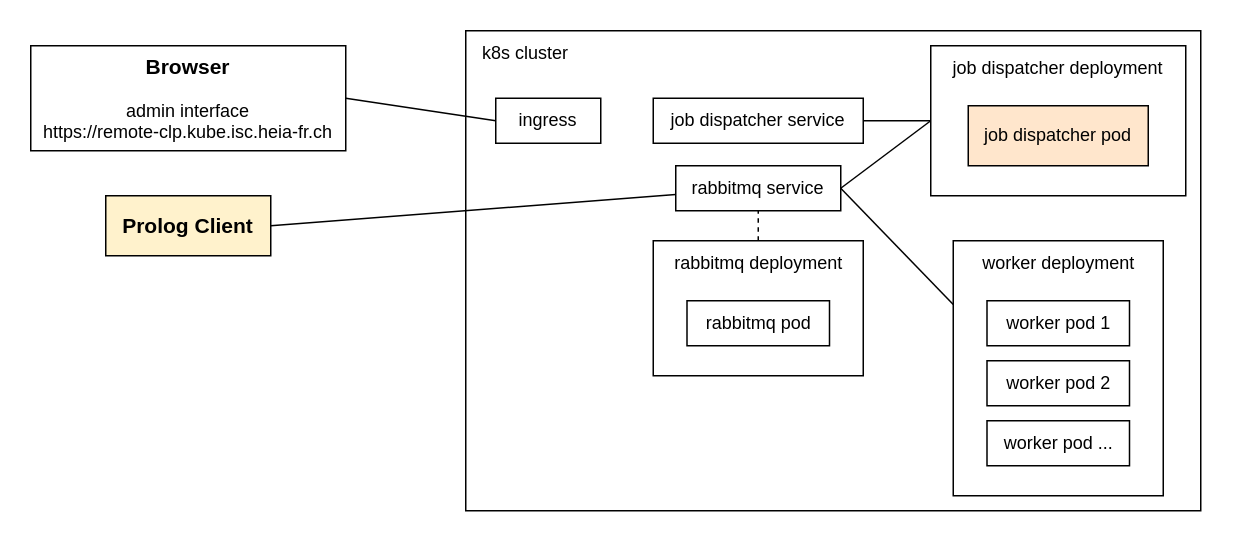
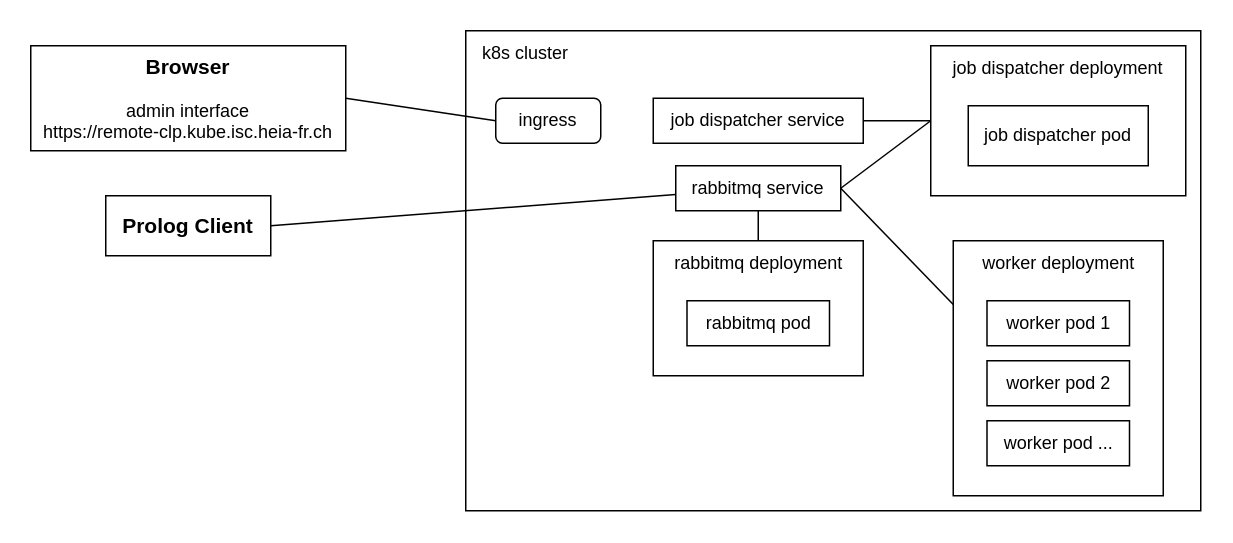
(548, 121) -> (548, 121)
(1058, 136) -> (1058, 136)
(758, 225) -> (758, 225)
(188, 226) -> (188, 226)
